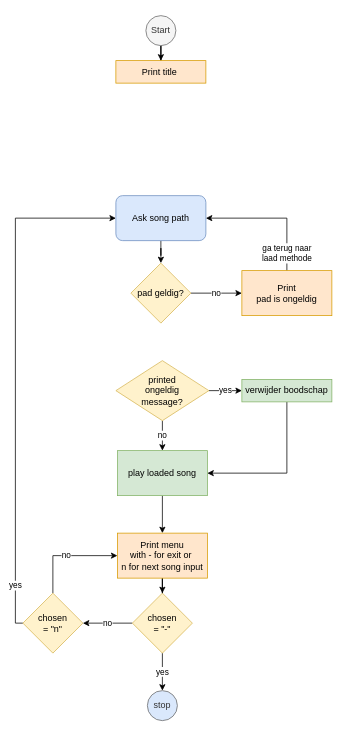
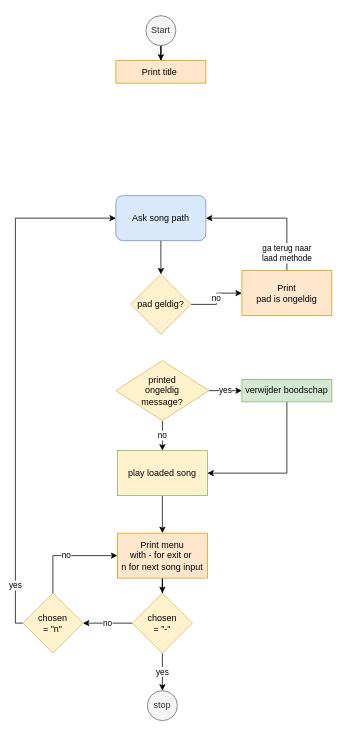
(161, 293) -> (161, 304)
(162, 473) -> (162, 473)
(162, 705) -> (162, 705)
